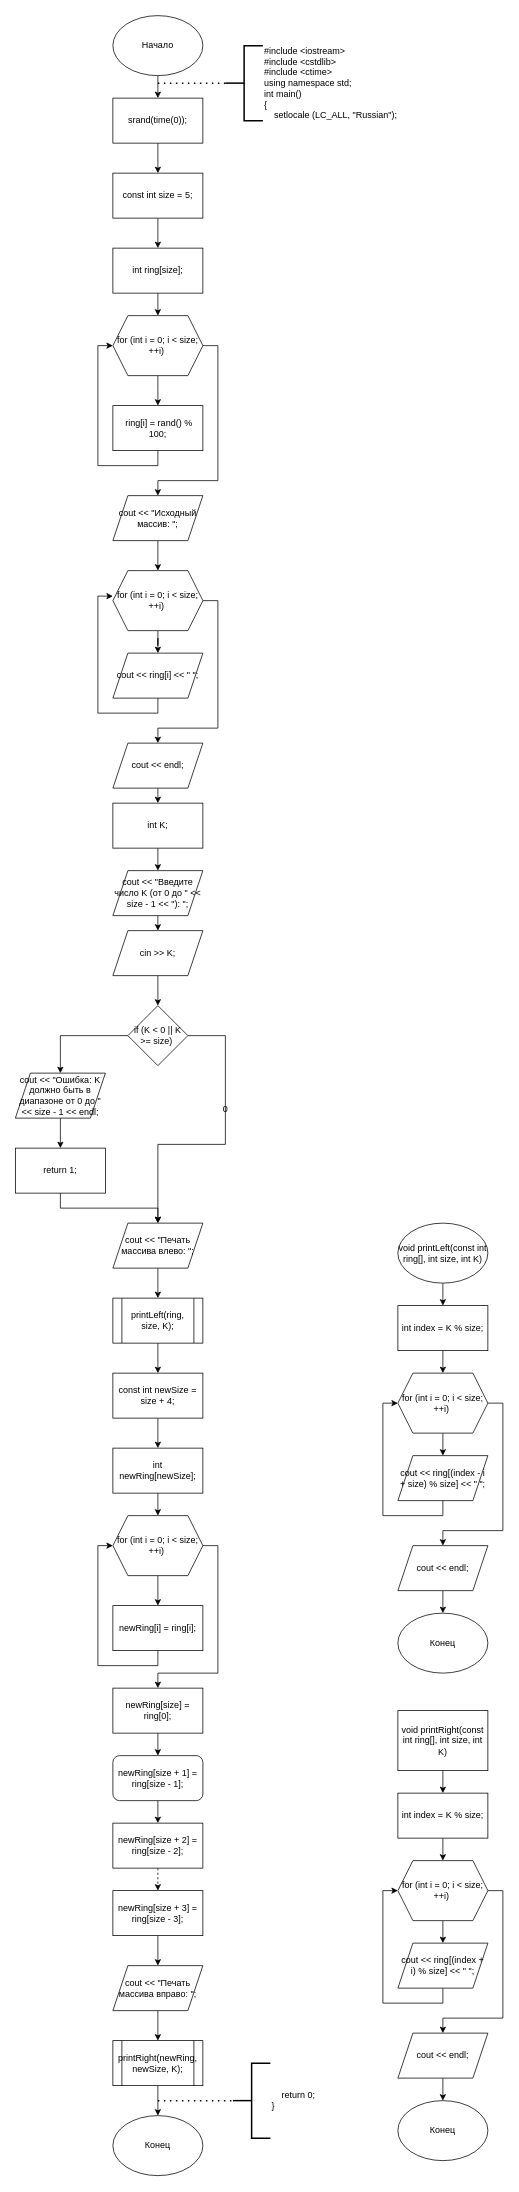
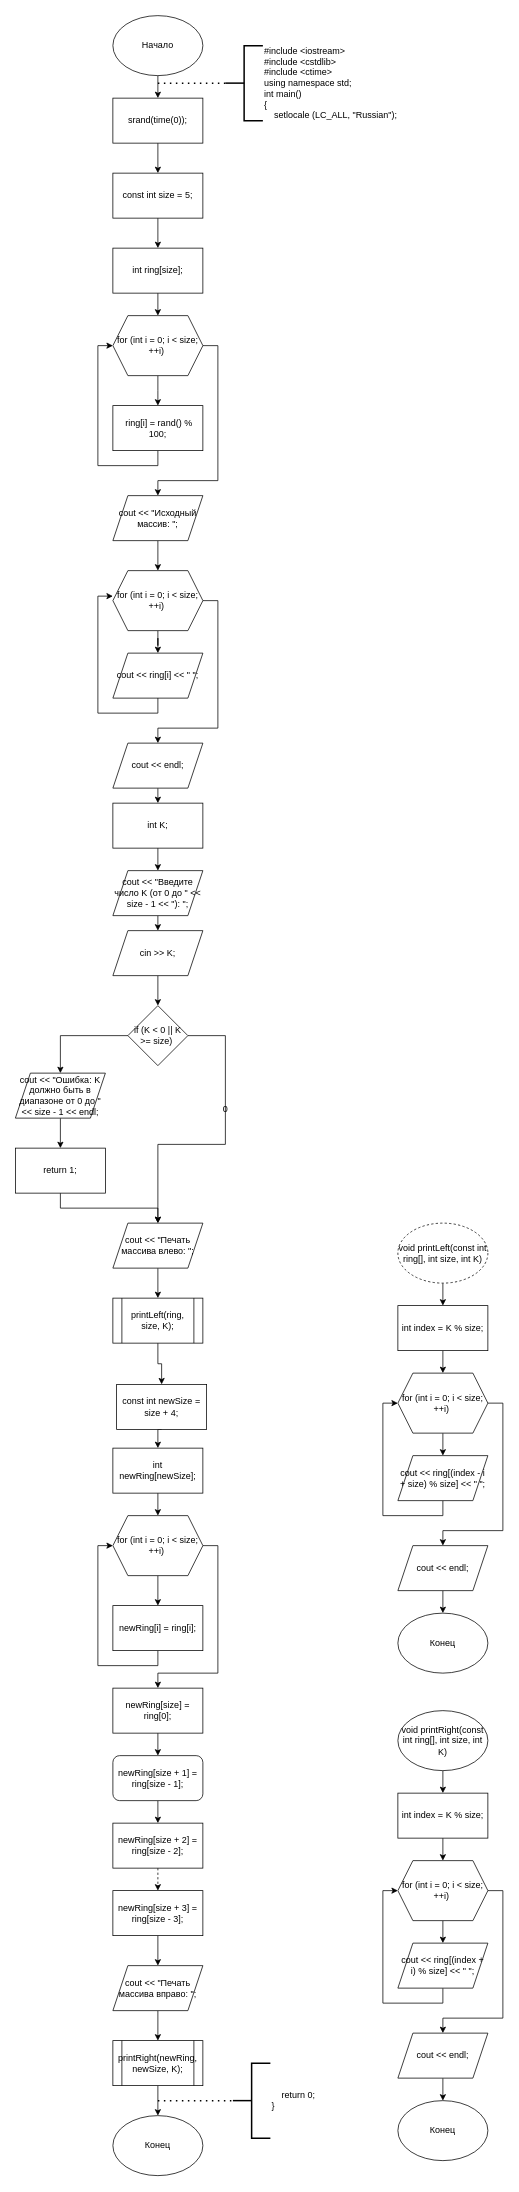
(443, 1253) -> (443, 1253)
(158, 1395) -> (162, 1407)
(443, 1740) -> (443, 1740)
